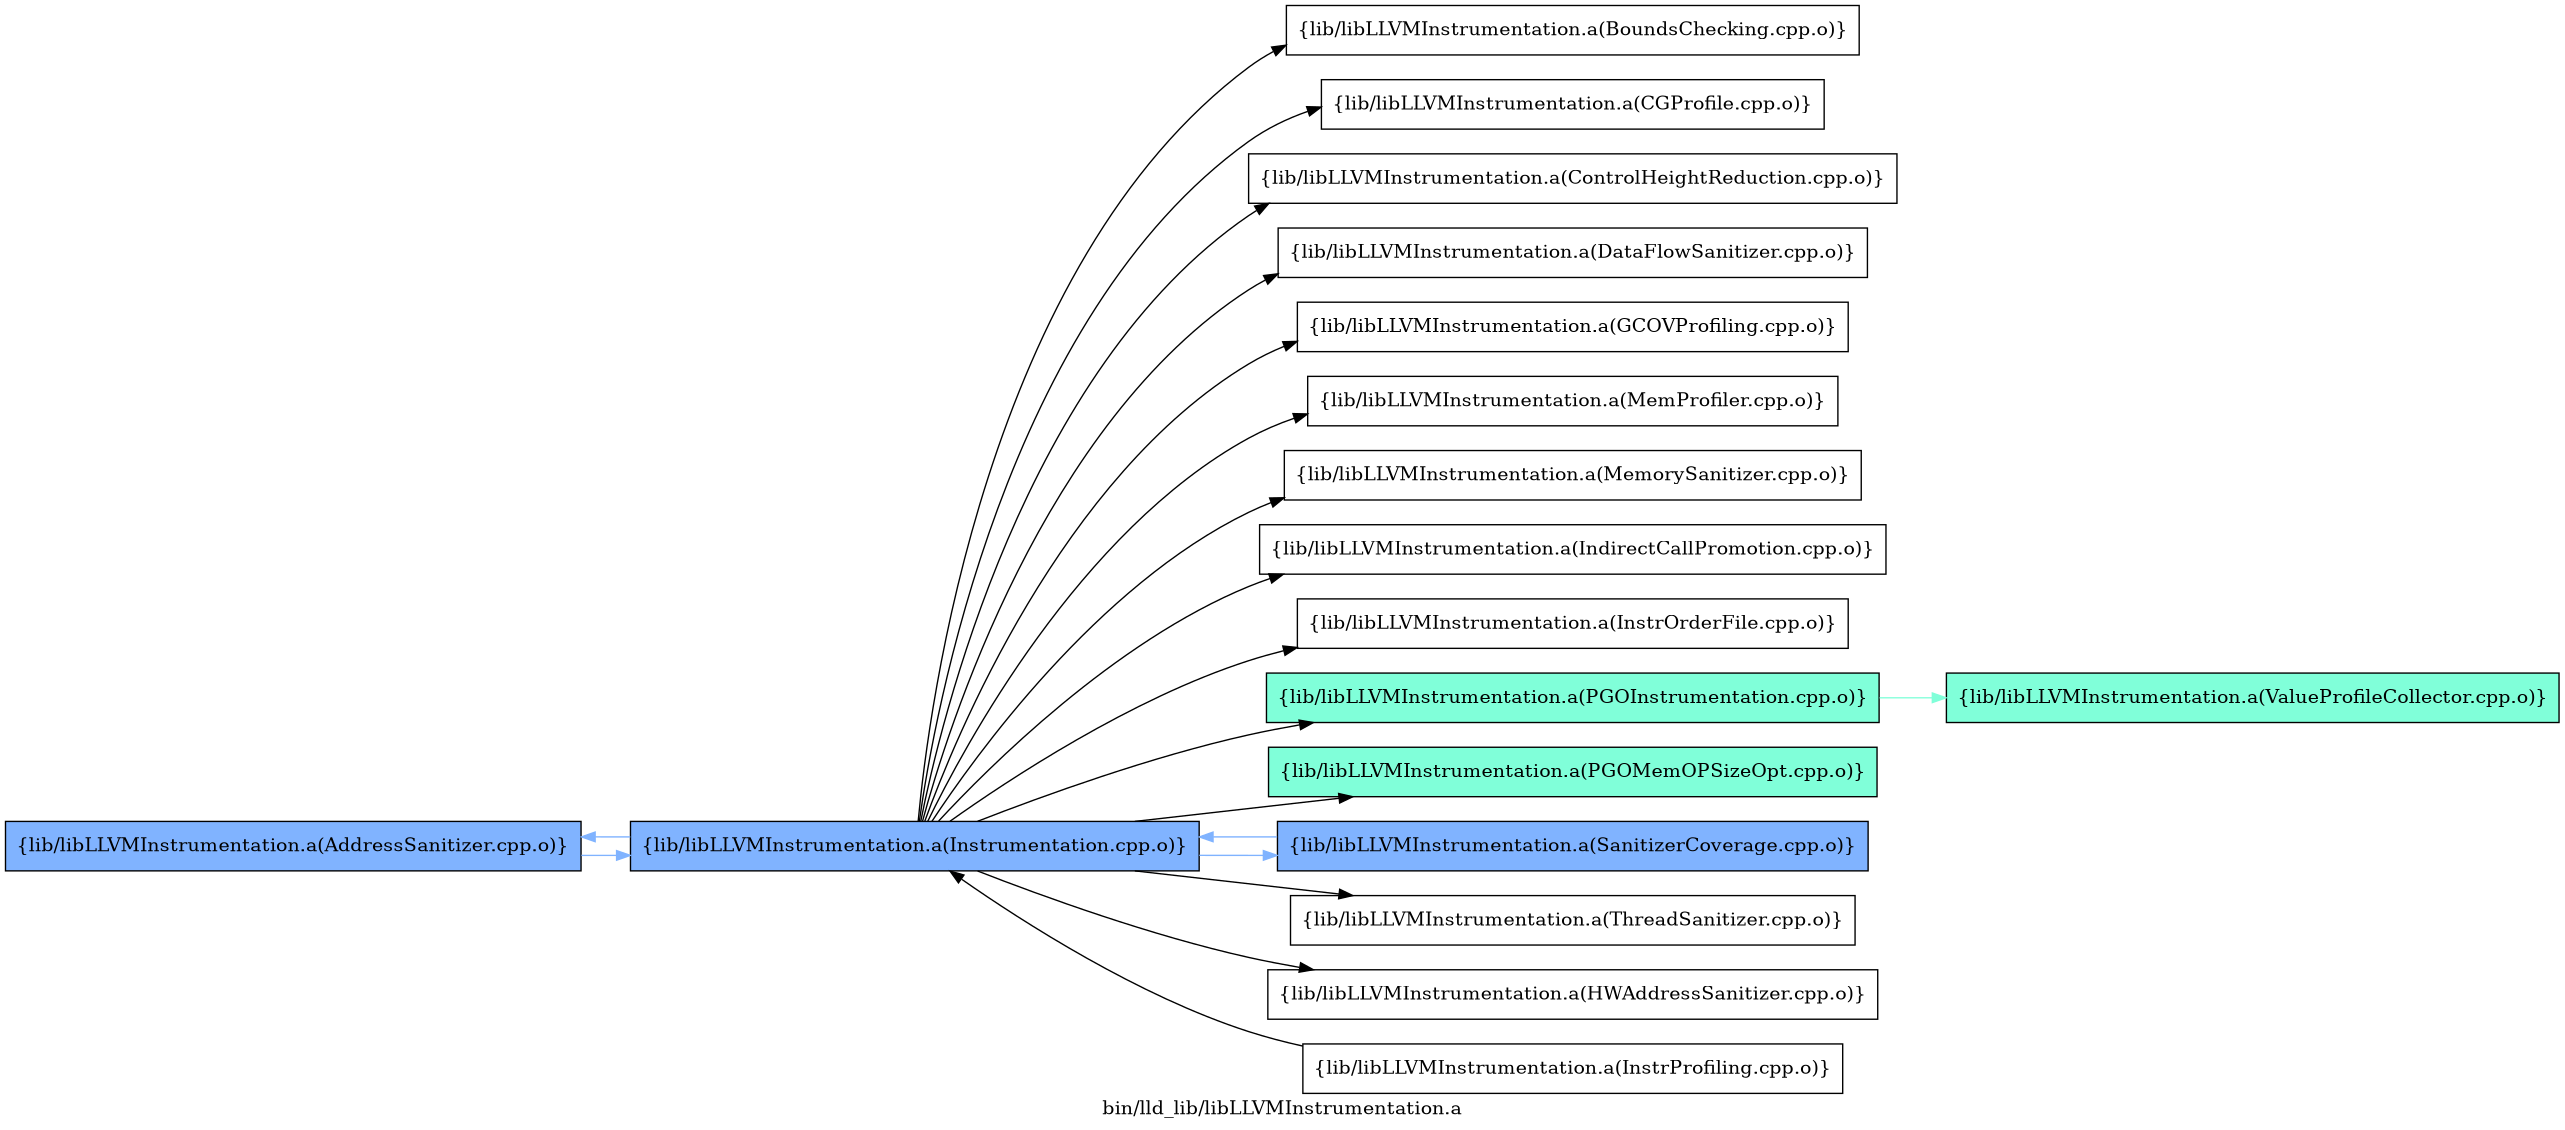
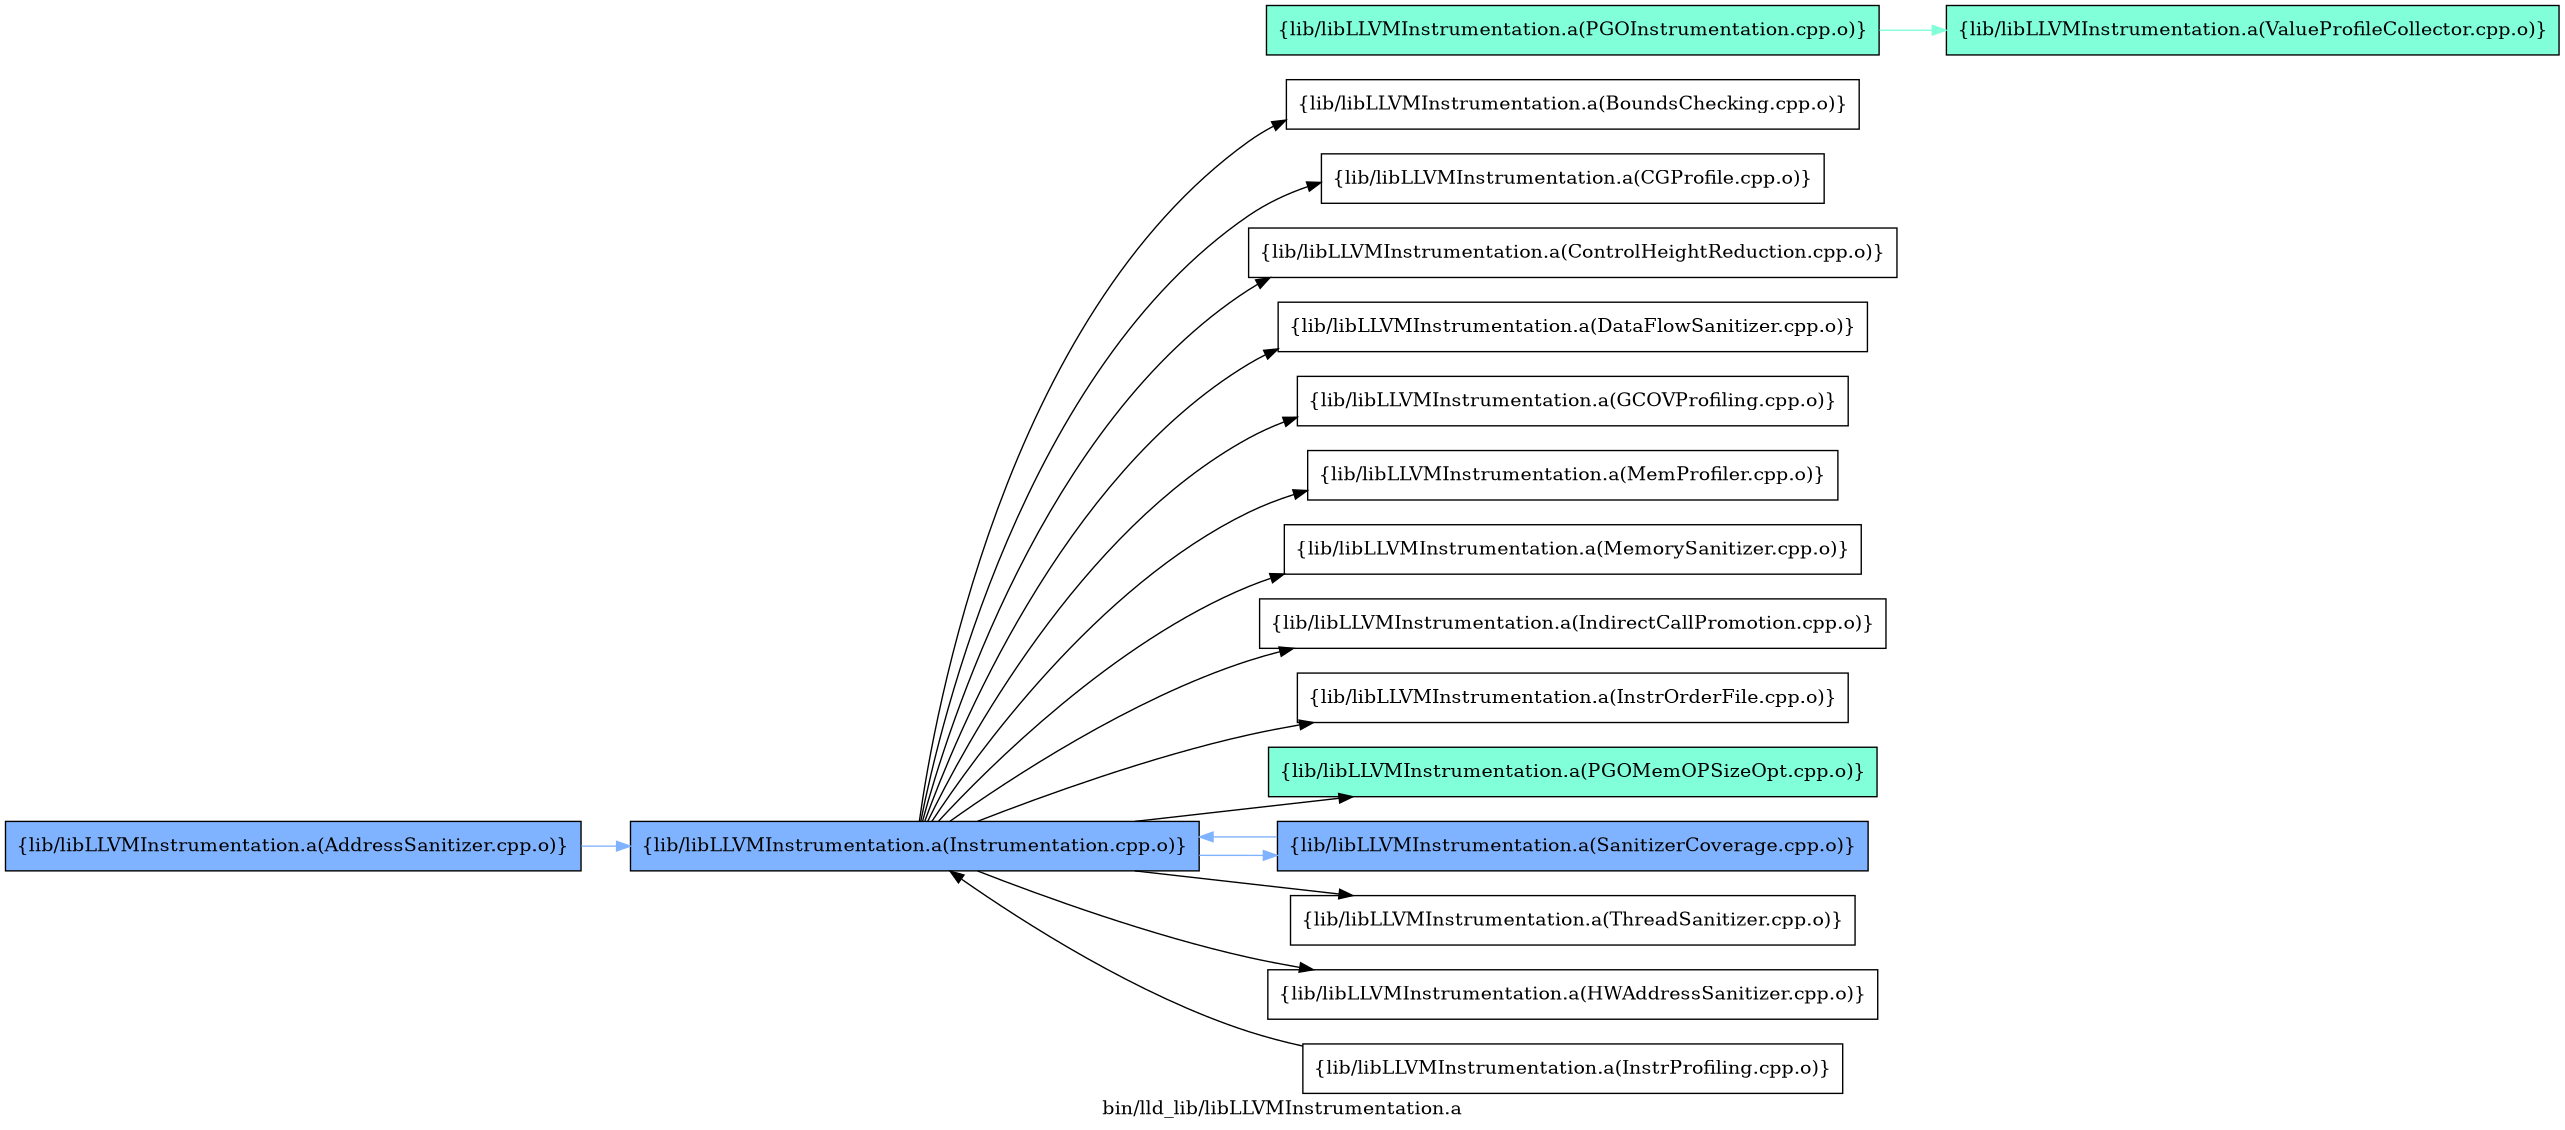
(1136, 765) -> none
(613, 837) -> none
